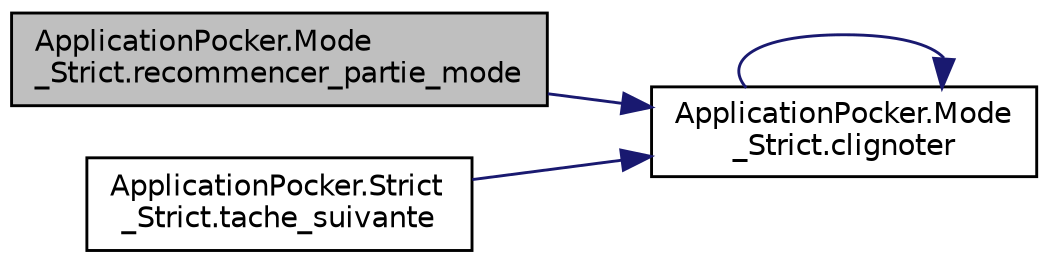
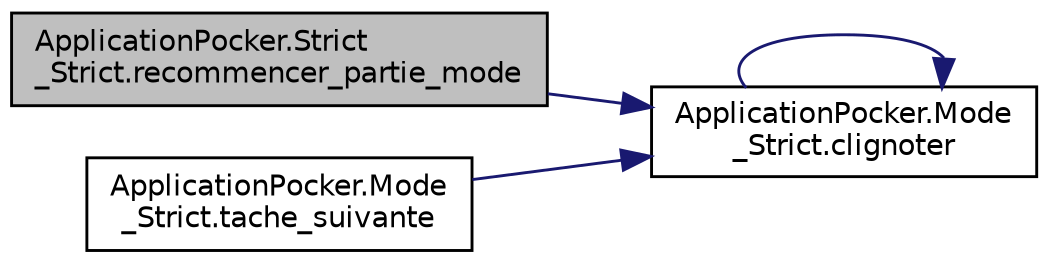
(279, 59) -> (279, 59)
(279, 204) -> (279, 204)
